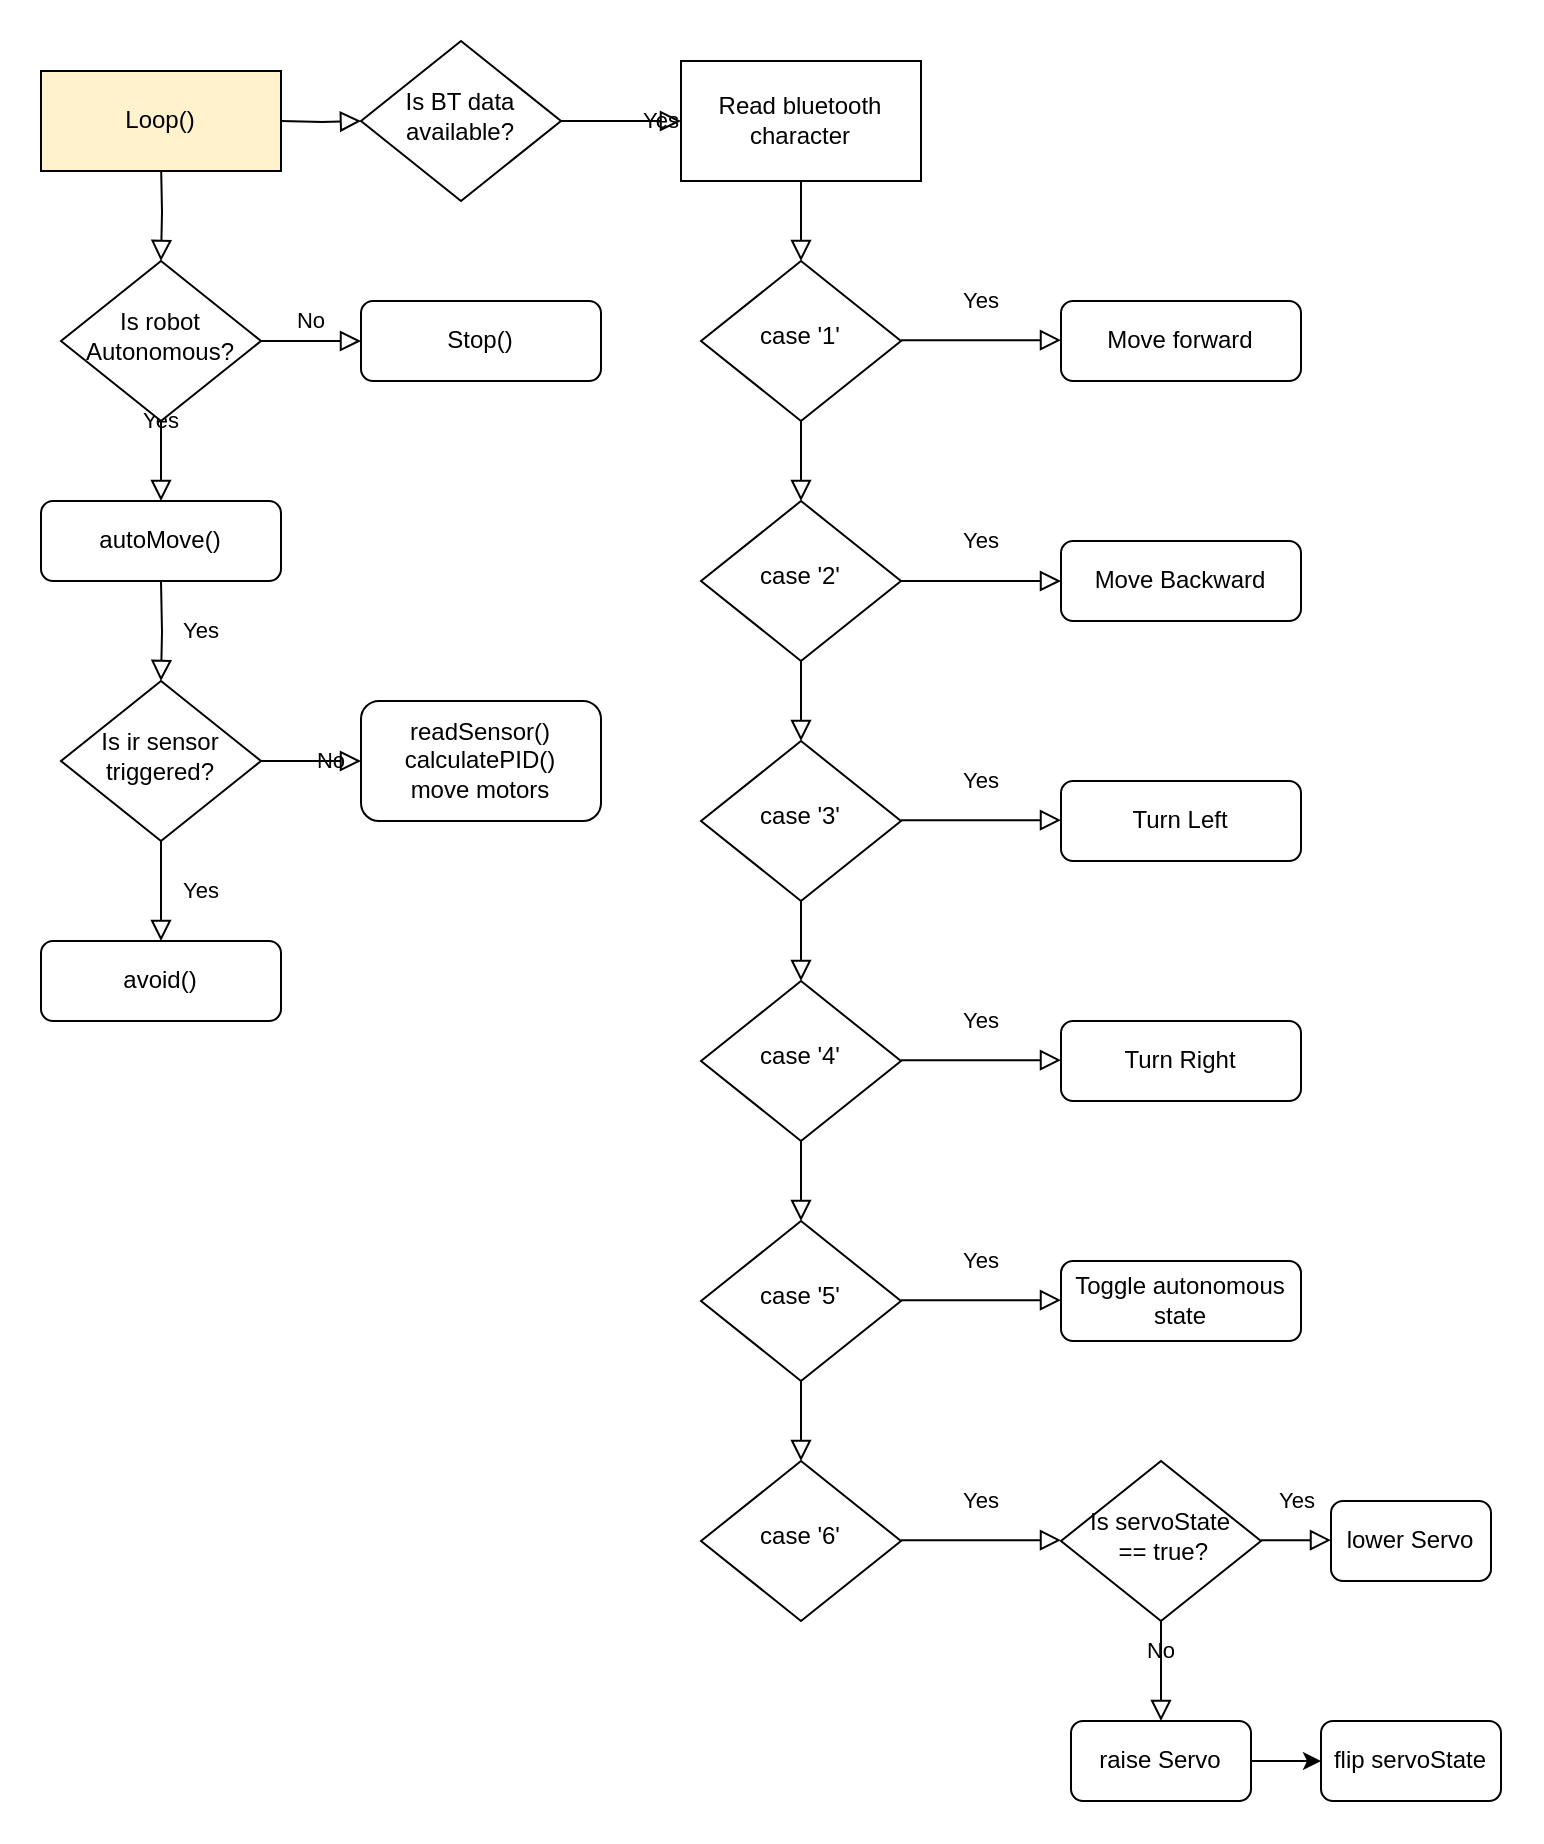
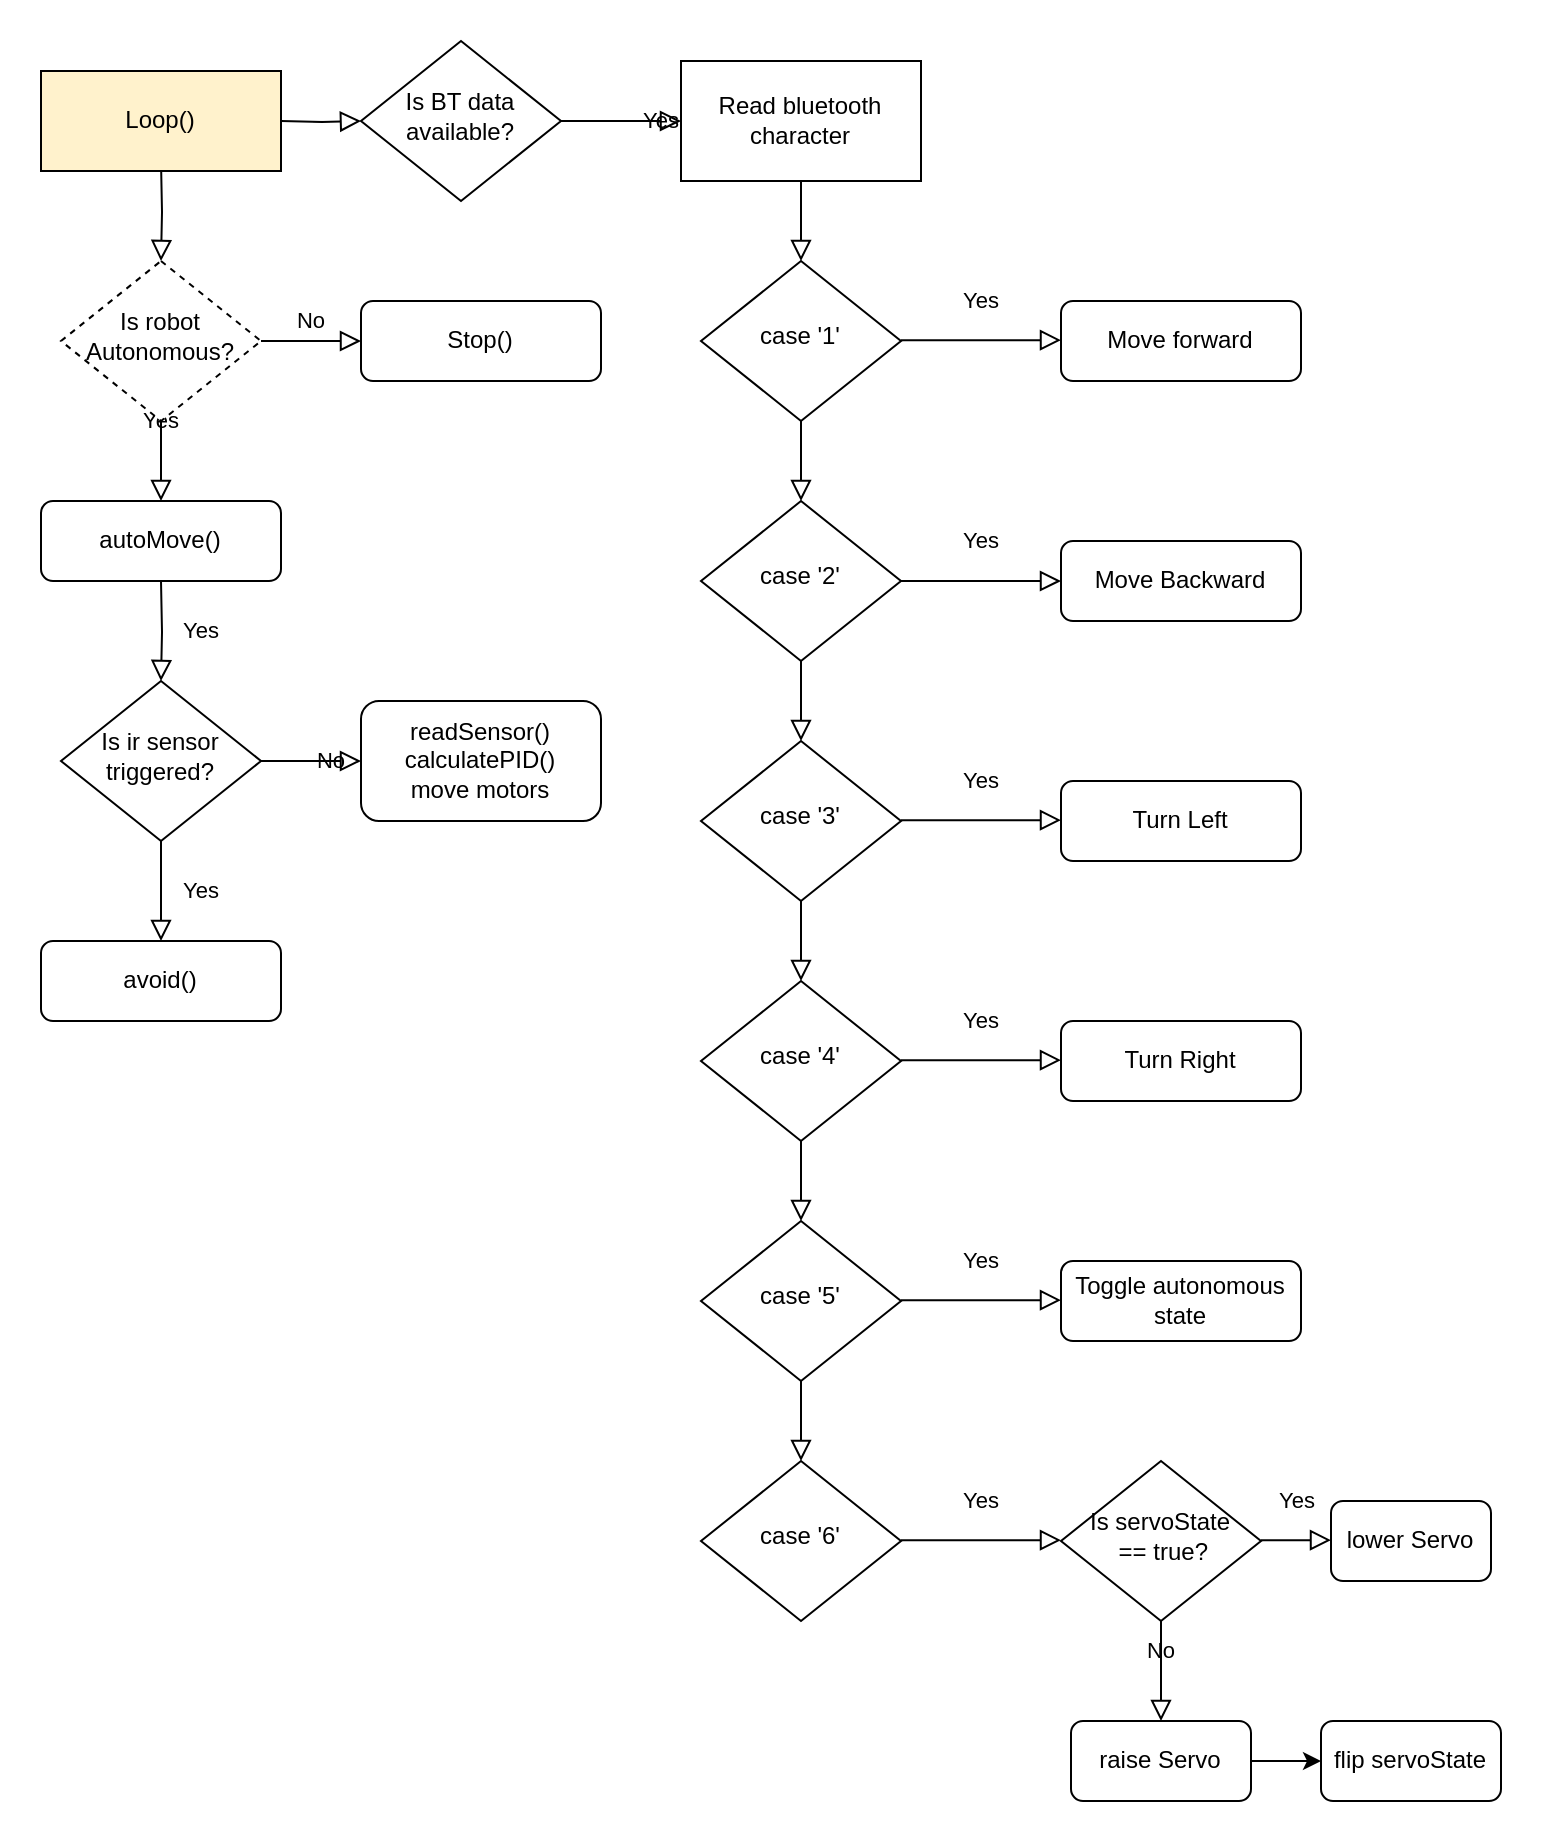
(161, 341) -> (161, 341)
